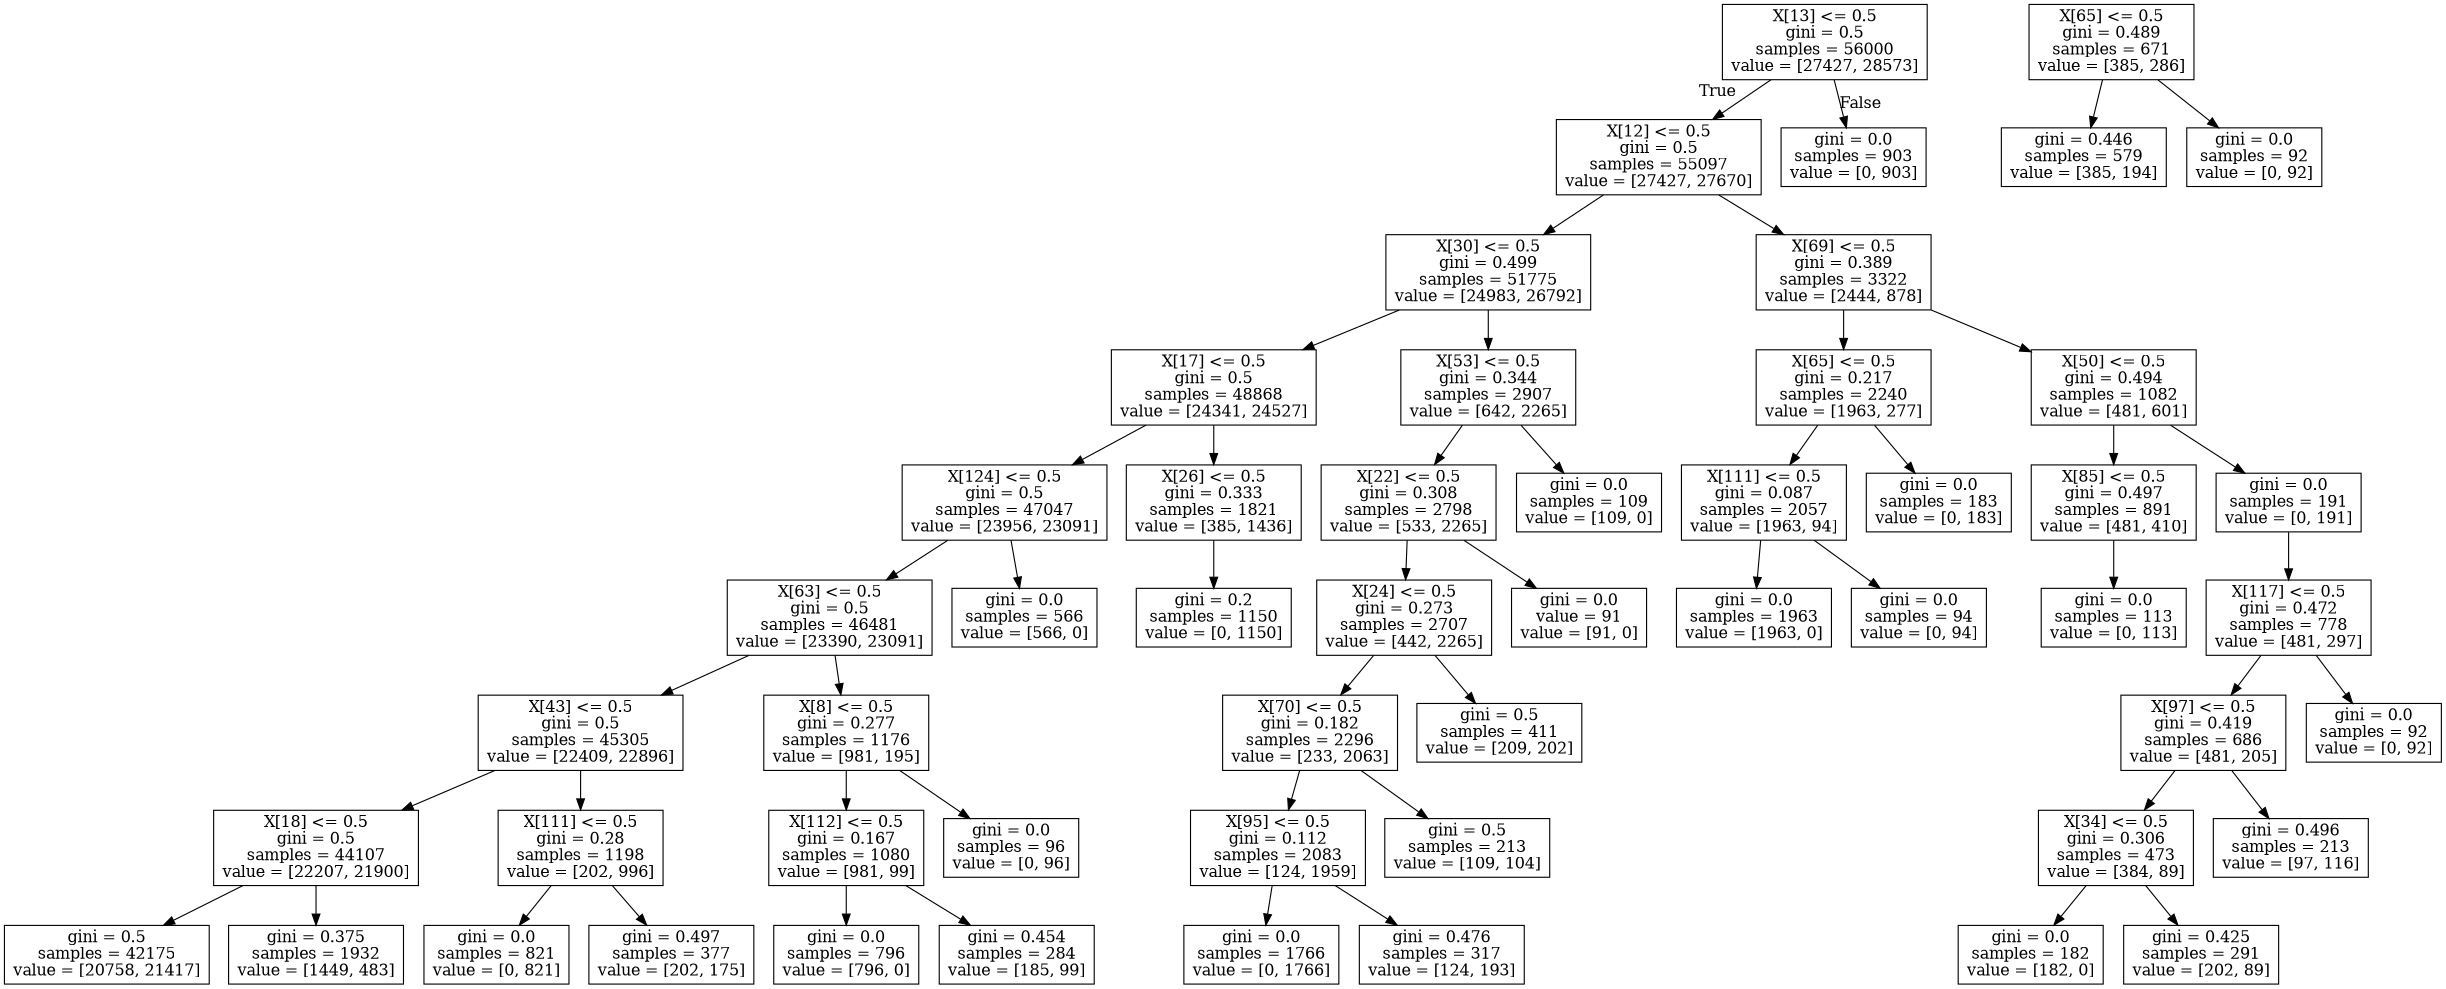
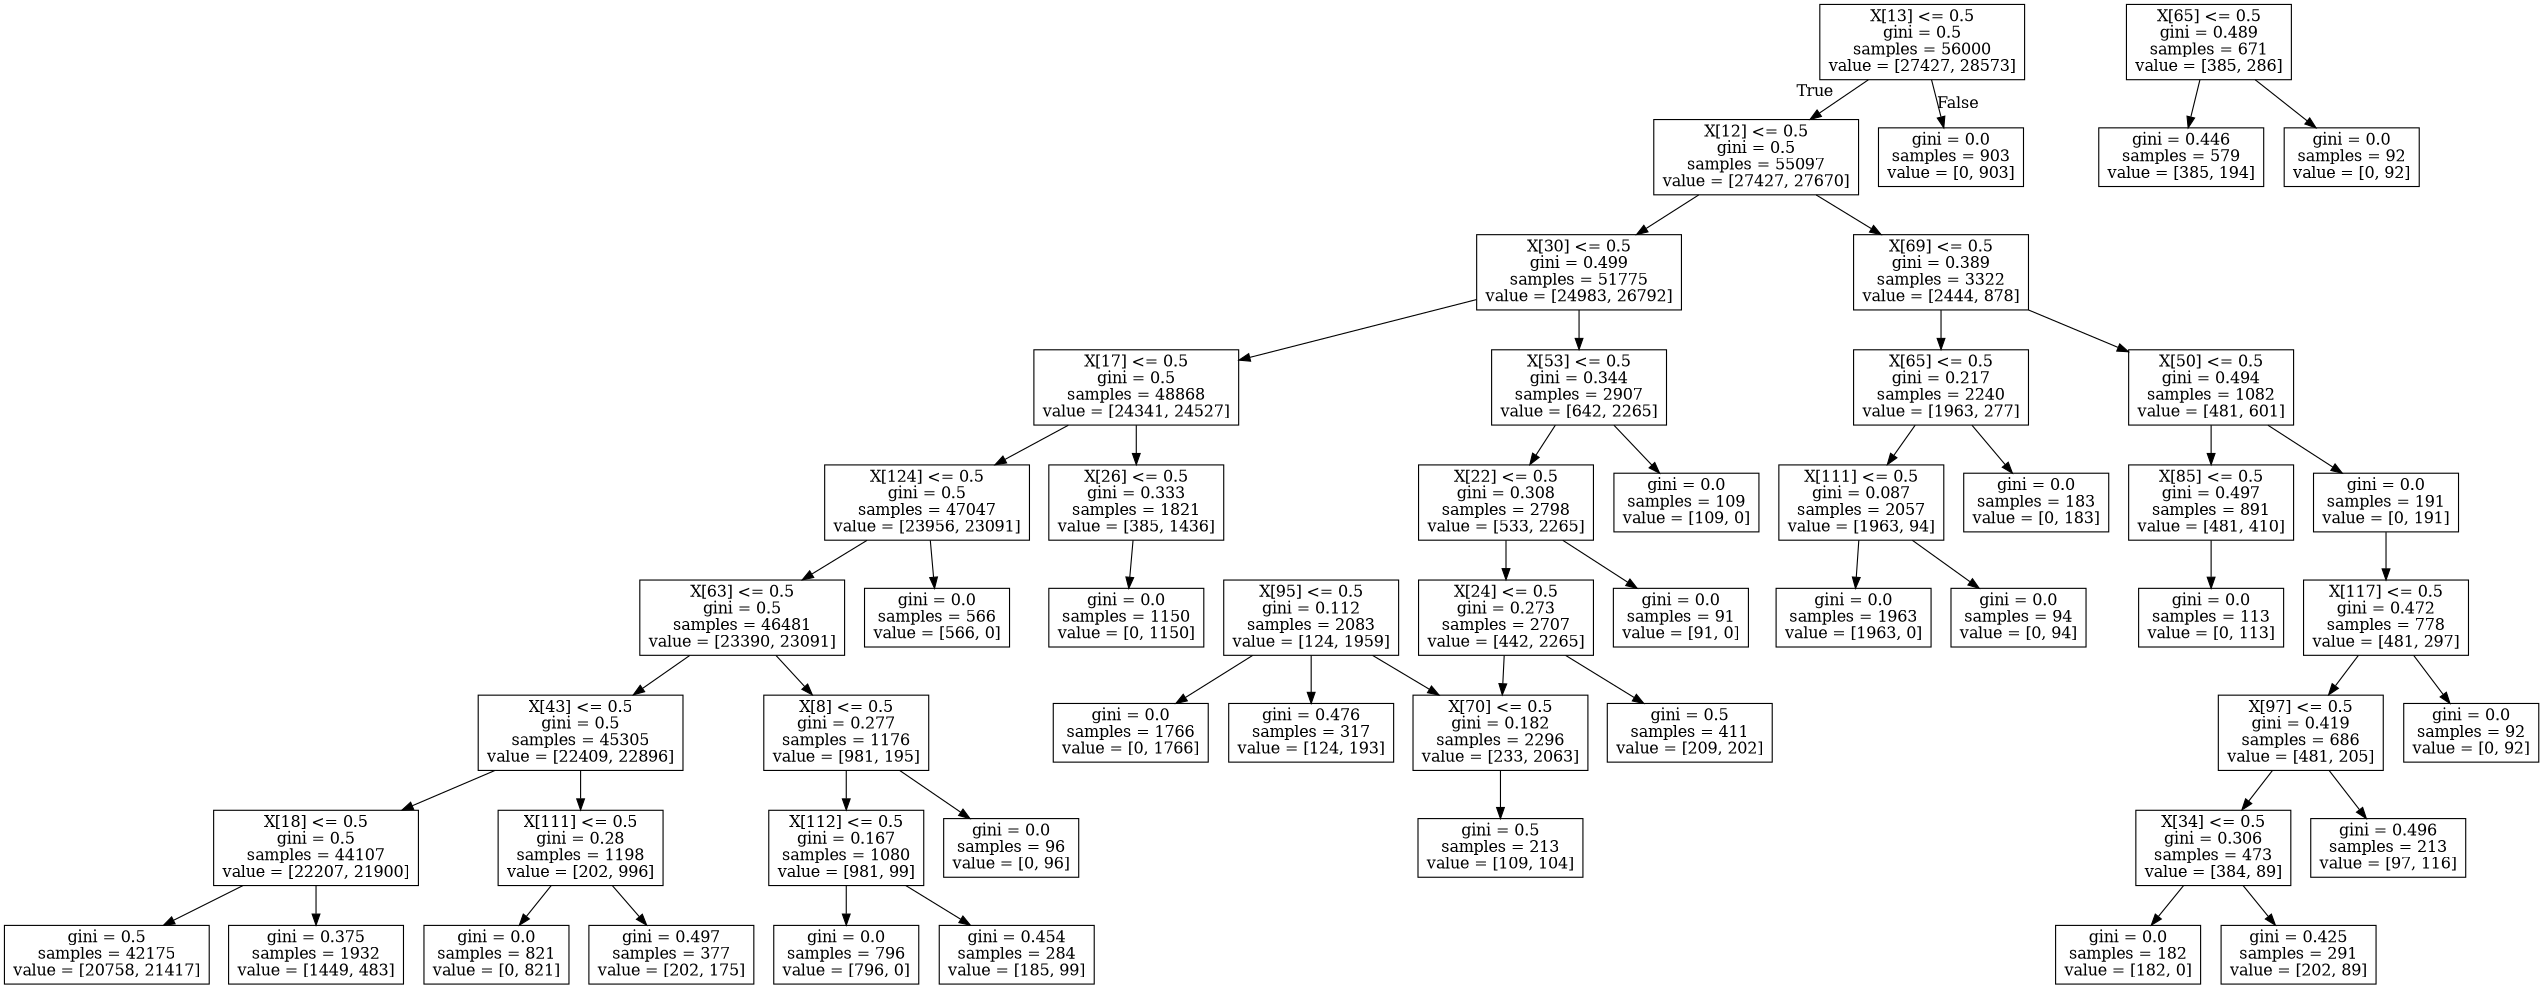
(1214, 618) -> (1126, 618)
(1579, 618) -> (1681, 618)
(1296, 785) -> (1401, 672)
